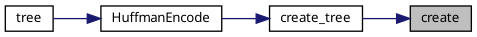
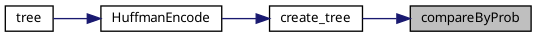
(441, 19) -> (471, 19)
